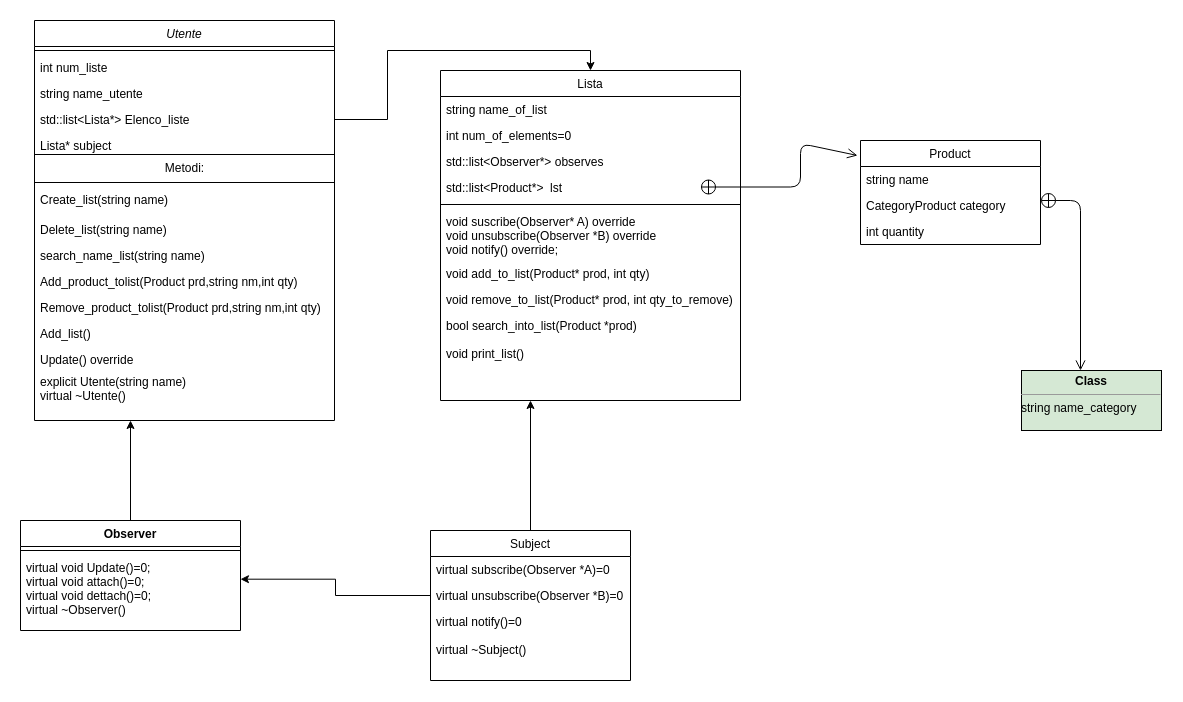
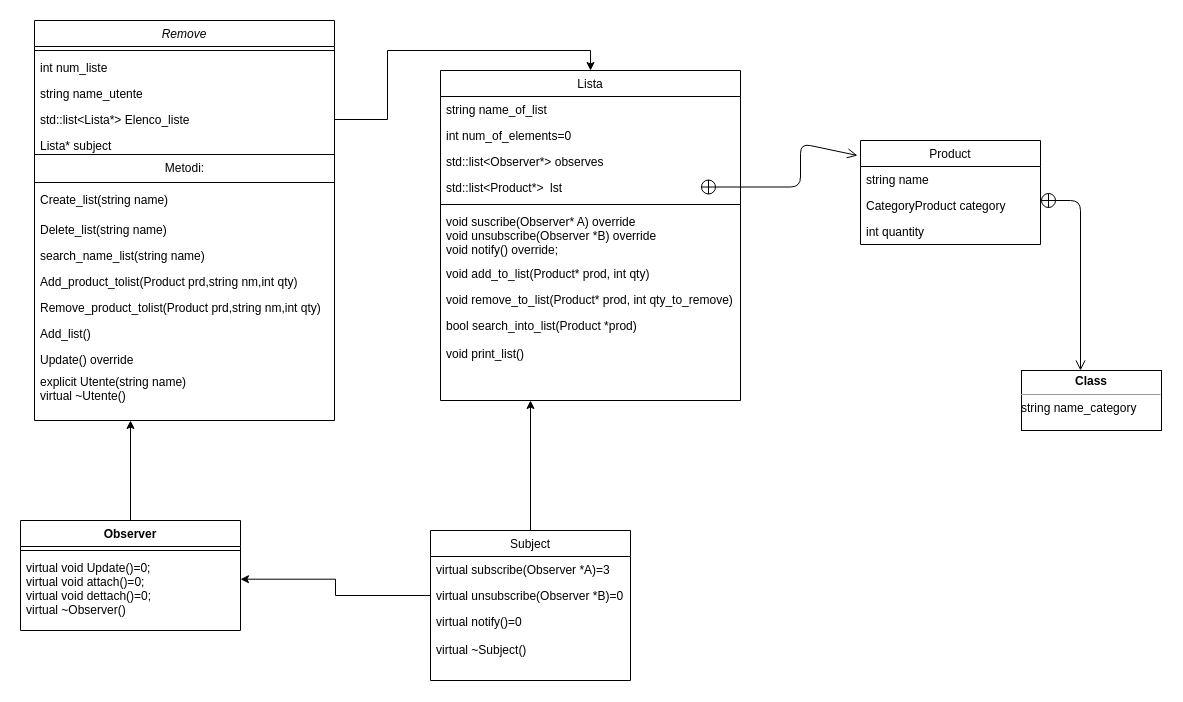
(184, 34) -> (184, 34)
(1092, 401) -> (1092, 401)
(536, 570) -> (536, 570)
